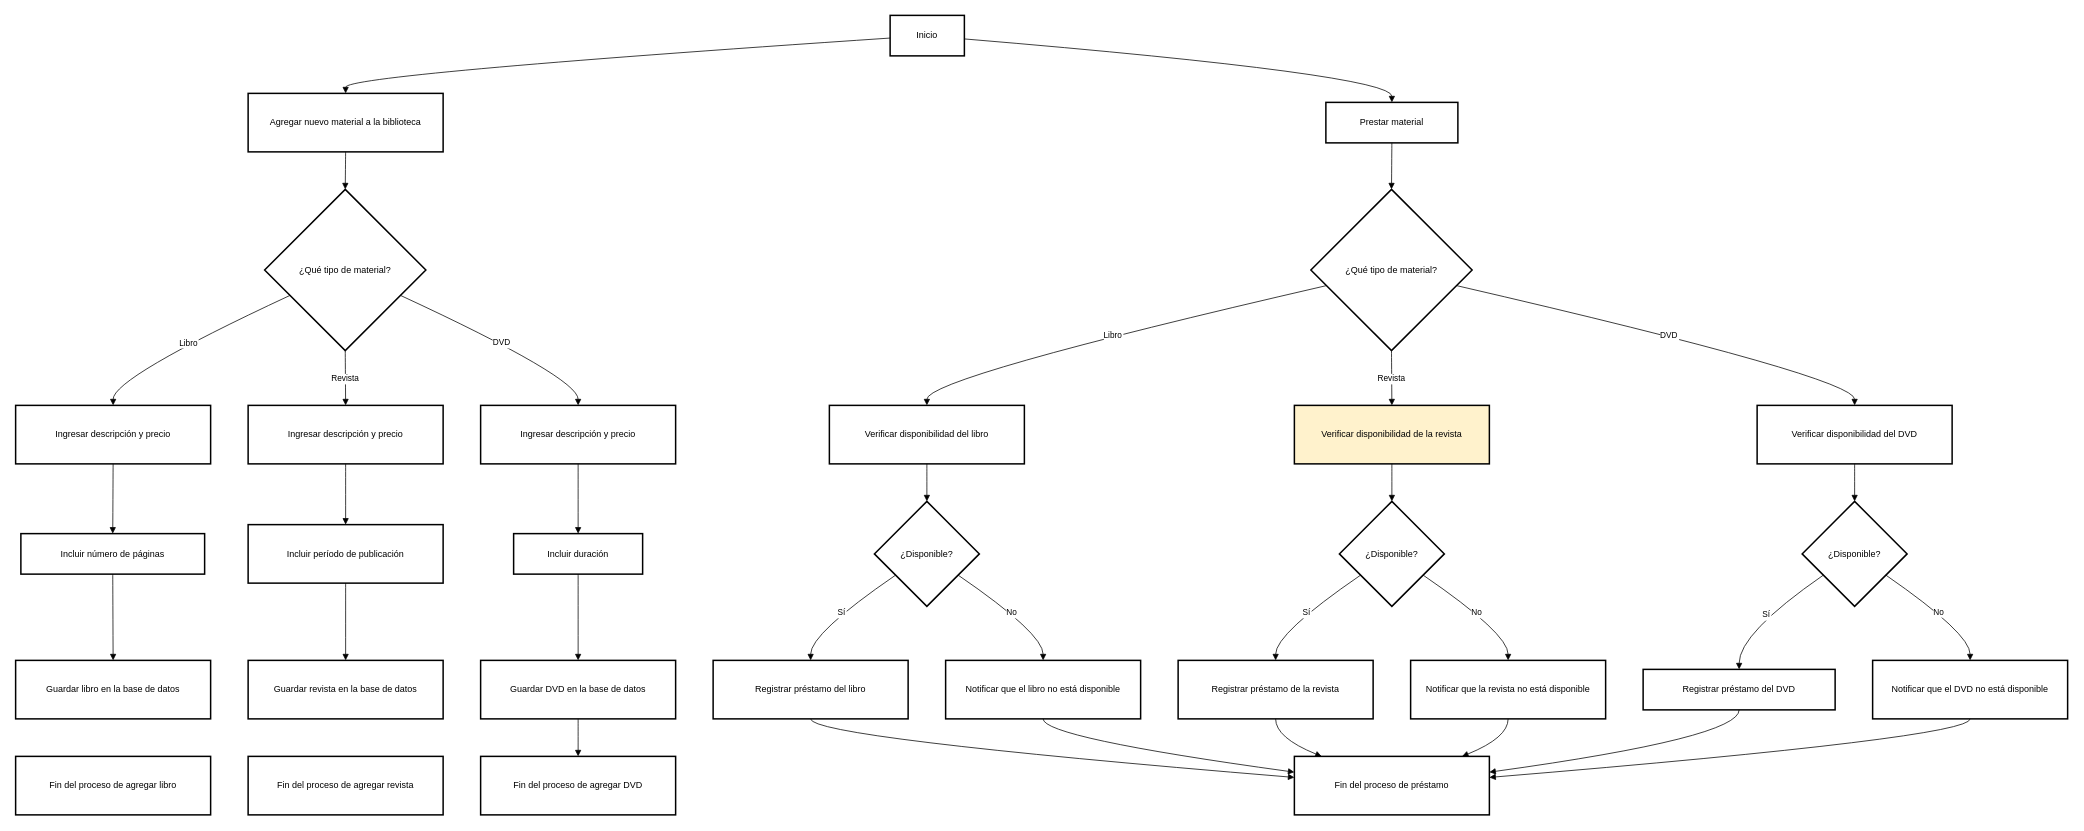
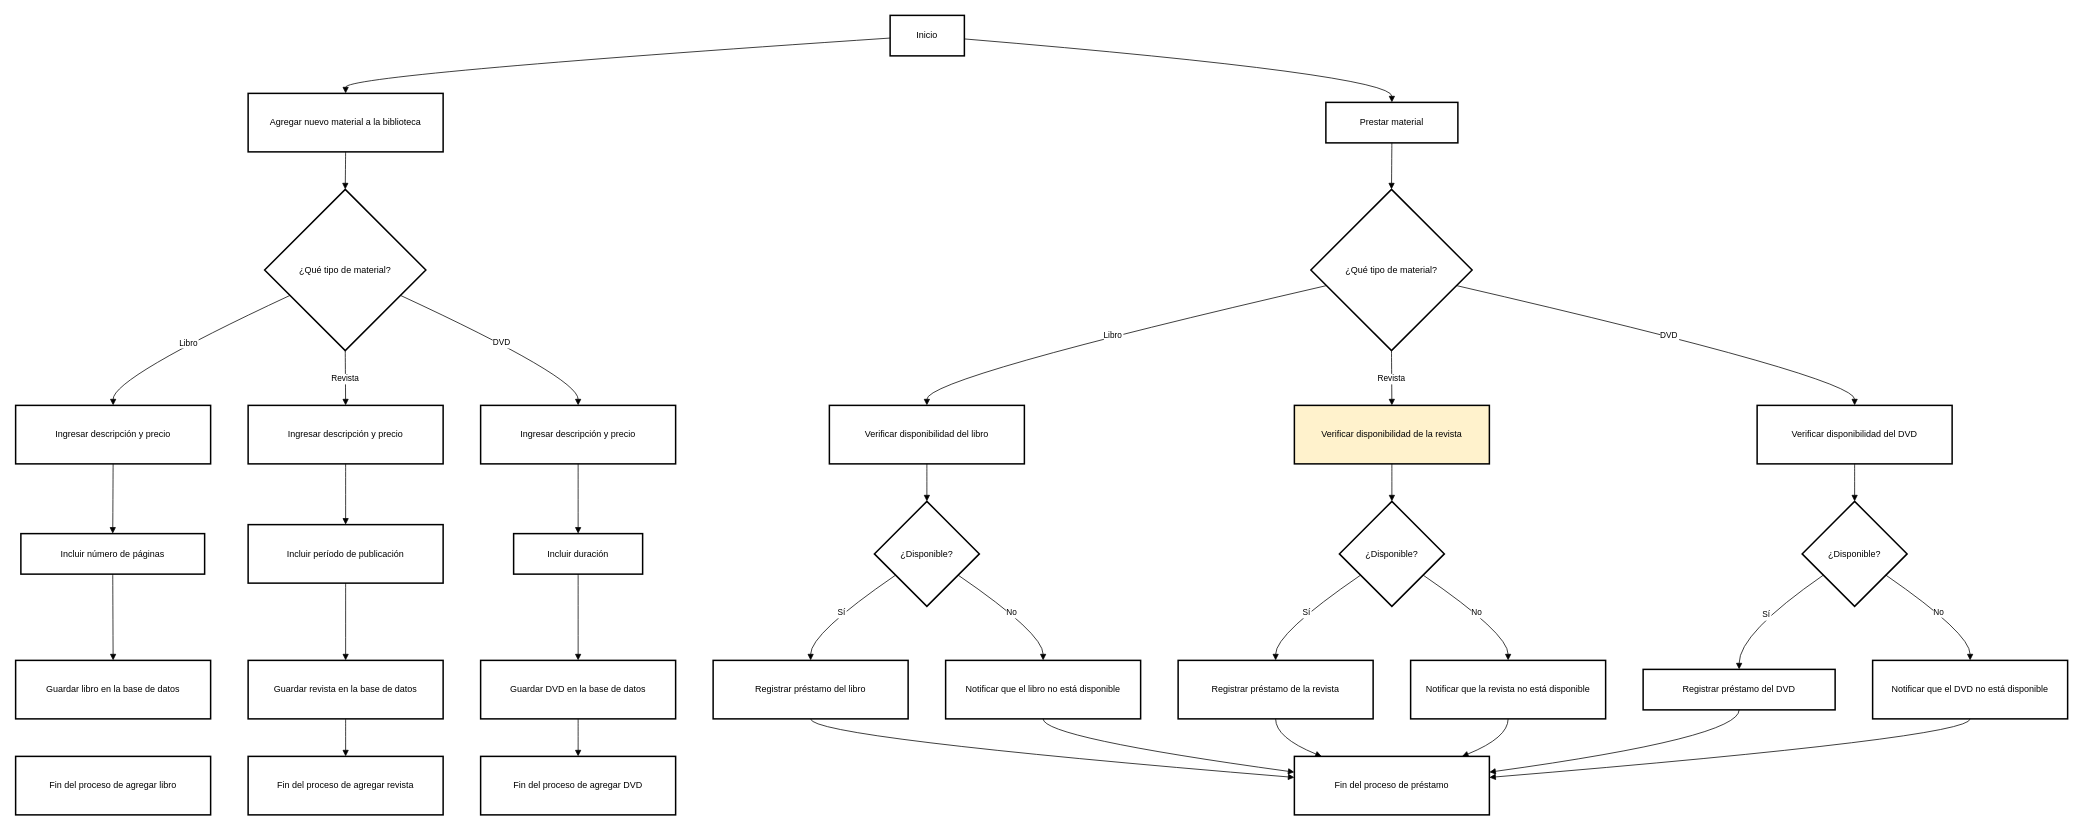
none -> (345, 734)
